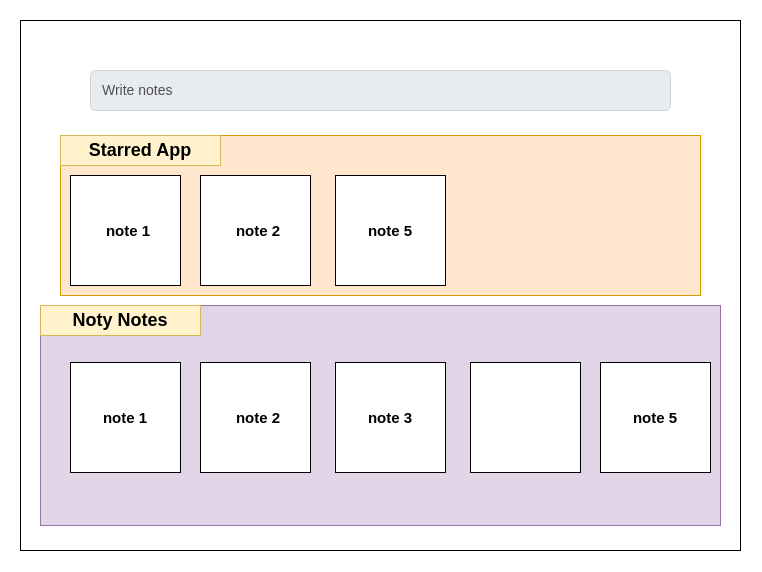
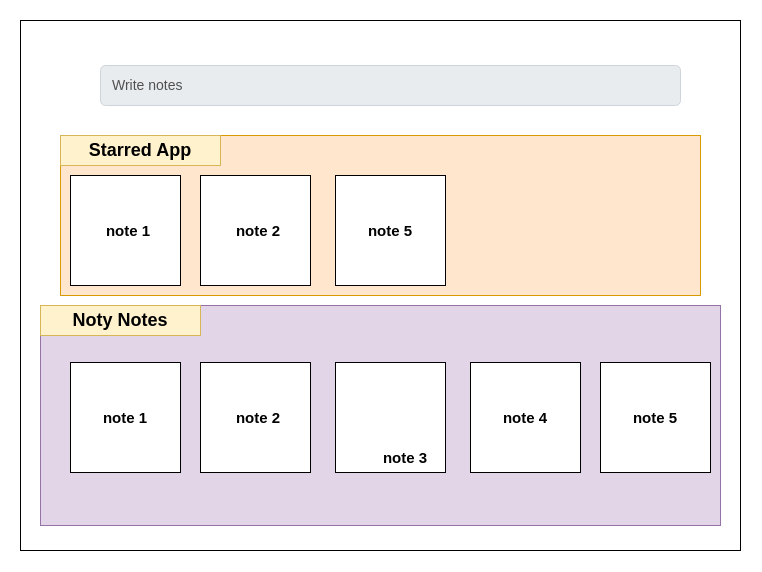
(381, 91) -> (391, 86)
(391, 418) -> (406, 458)
none -> (526, 418)
